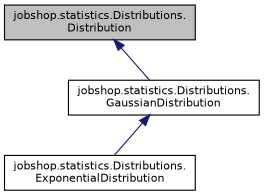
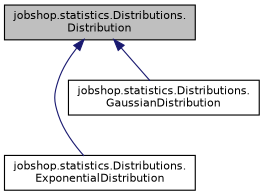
(128, 140) -> (55, 103)
